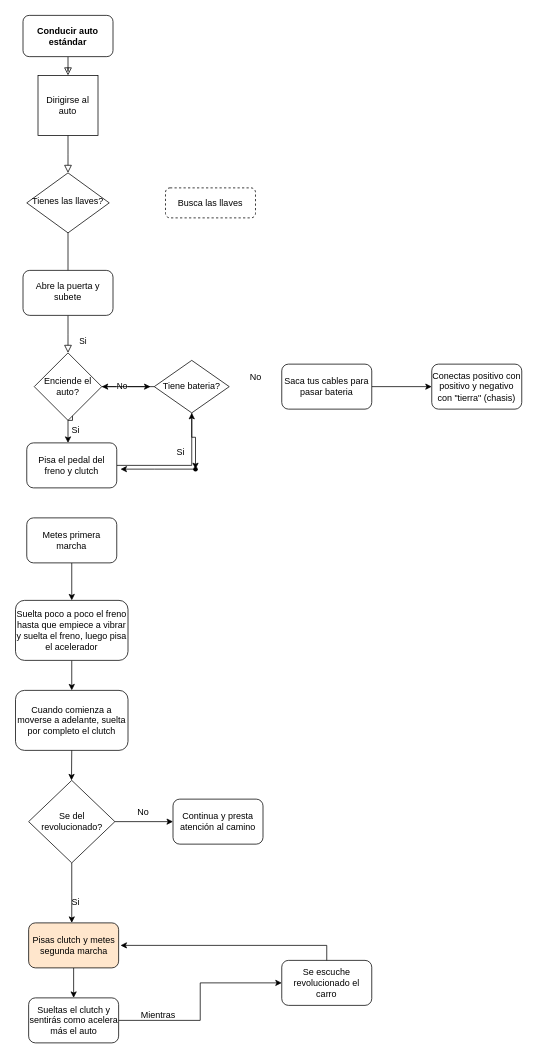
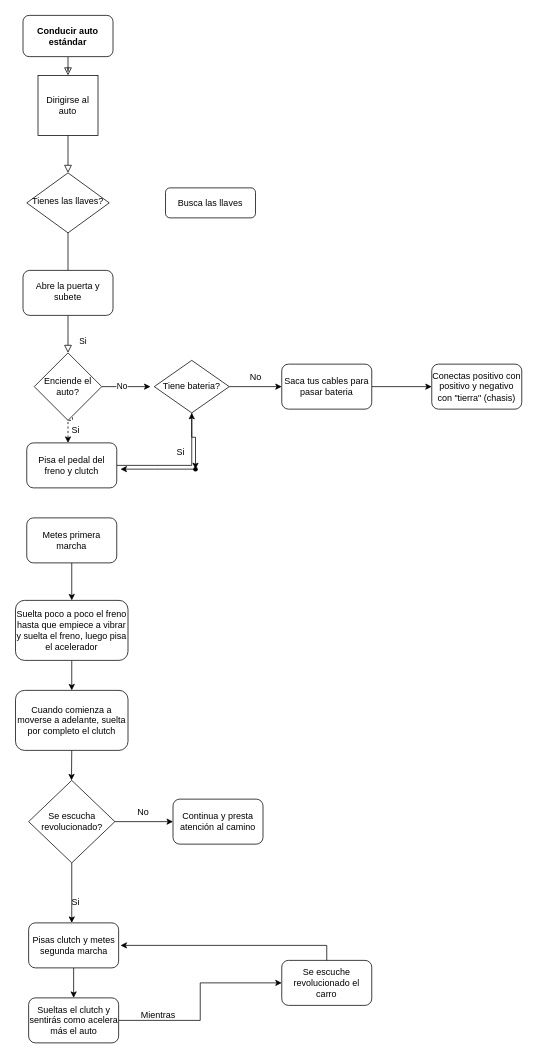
(210, 203) -> (210, 203)
(151, 387) -> (252, 387)
(68, 422) -> (68, 422)
(72, 822) -> (72, 822)
(74, 945) -> (74, 945)
